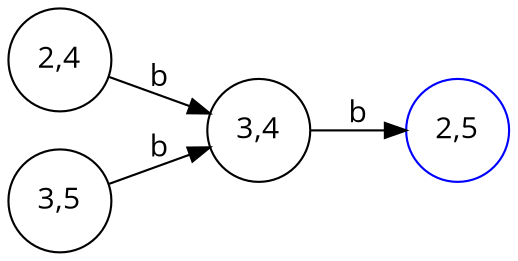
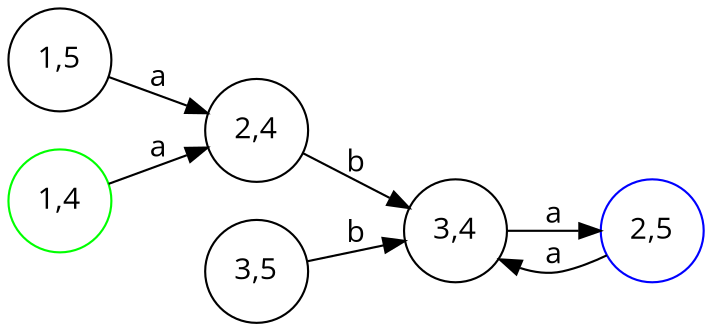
none -> (60, 60)
(358, 114) -> (554, 215)
none -> (60, 201)
none -> (565, 271)
